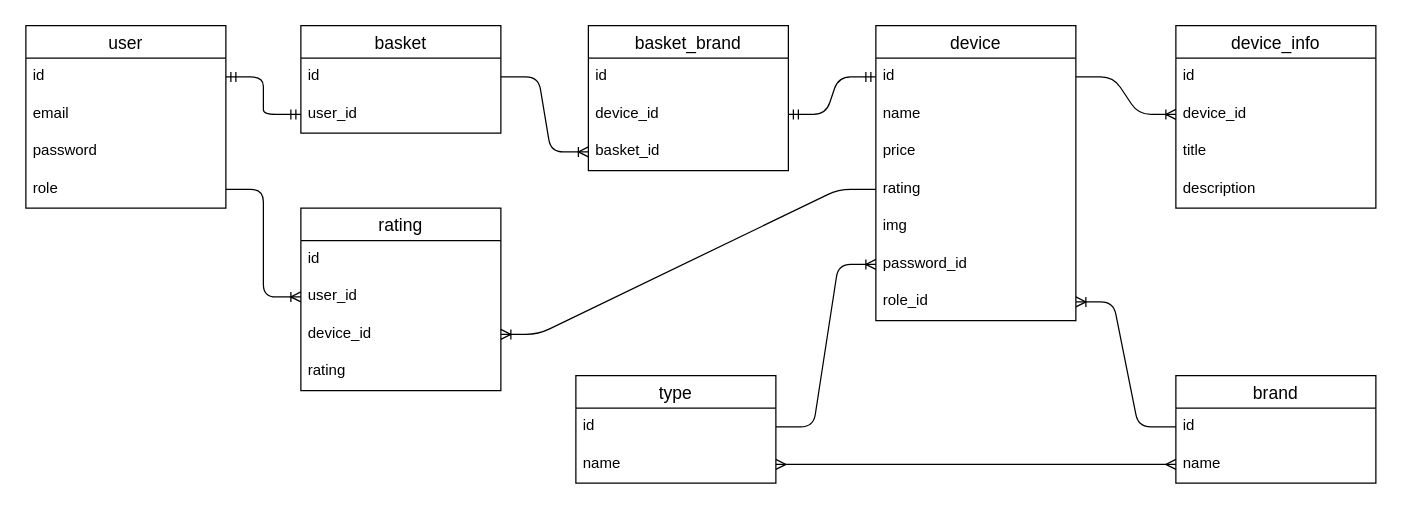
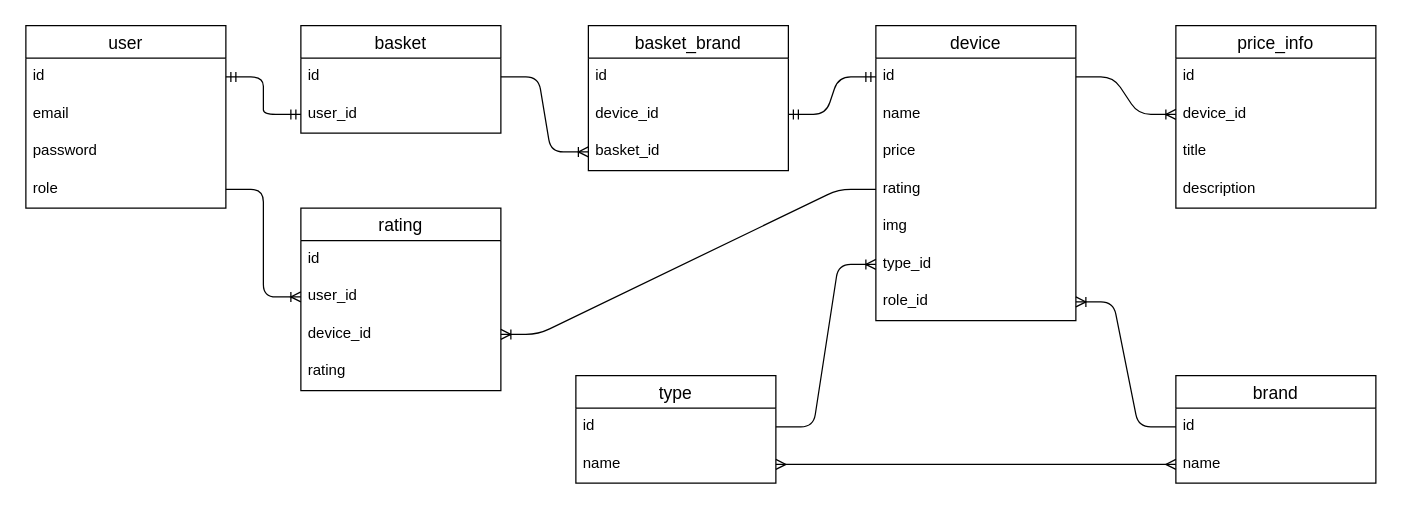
(1275, 43) -> (1275, 43)
(927, 263) -> (910, 263)
